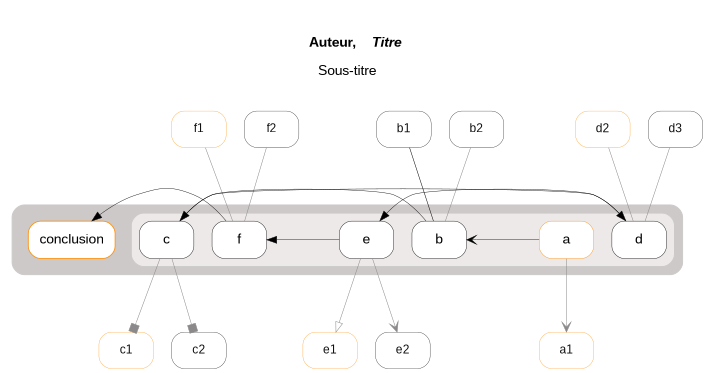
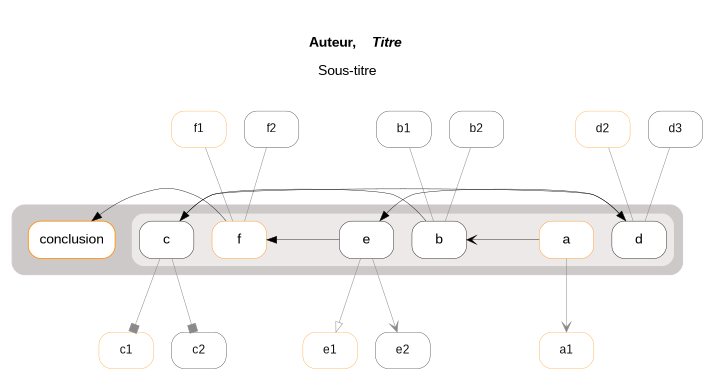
(421, 183) -> (421, 183)
(239, 240) -> (239, 240)
